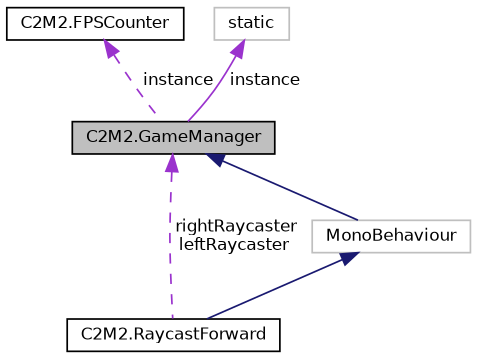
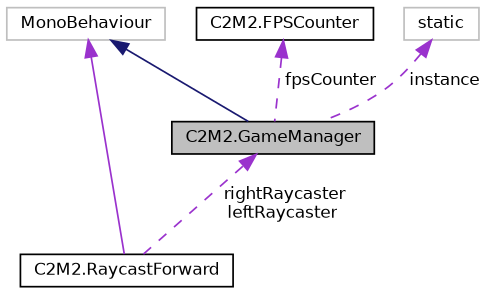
(176, 81) -> (328, 81)
(214, 90) -> (376, 95)
(290, 191) -> (187, 85)
(275, 289) -> (108, 156)
